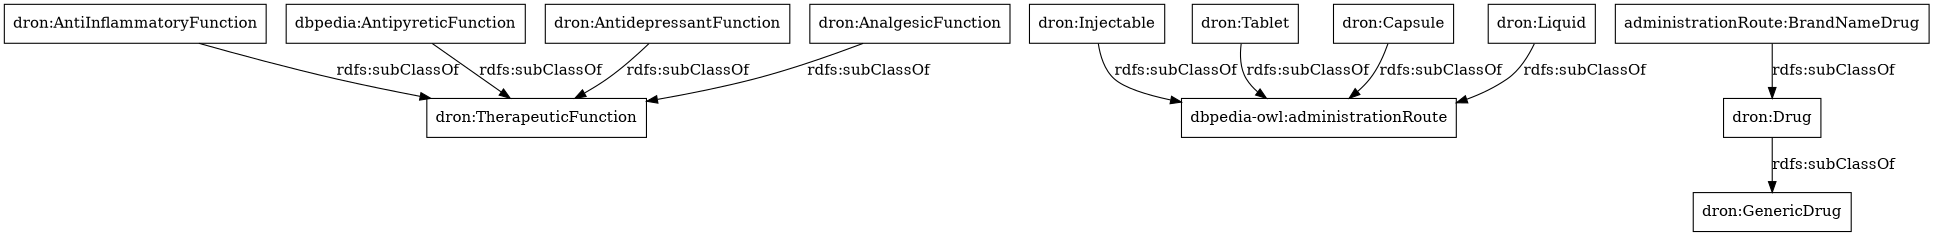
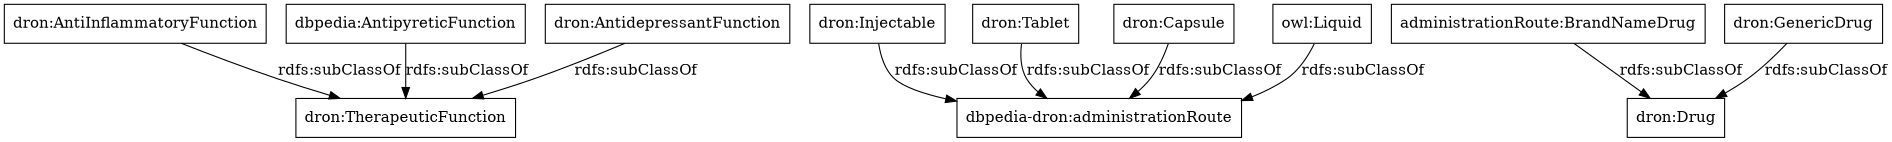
(910, 24) -> none
(1542, 24) -> (1322, 24)
(1319, 118) -> (1099, 118)
(1772, 160) -> (1758, 71)
